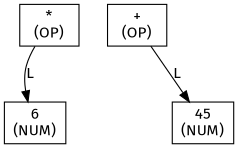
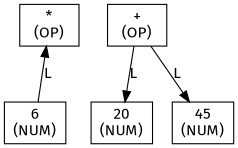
(26, 68) -> (41, 80)
none -> (122, 123)
